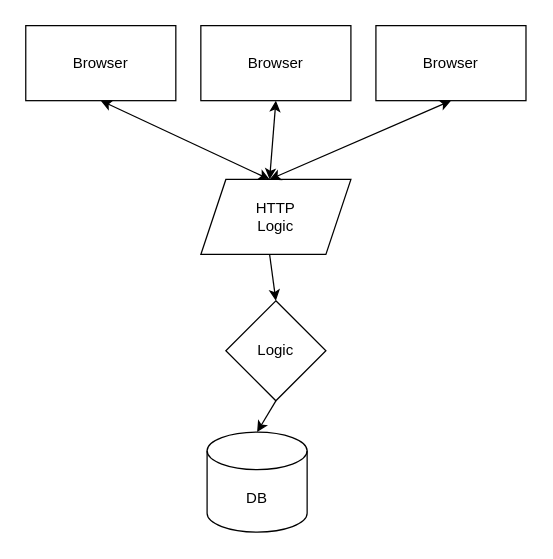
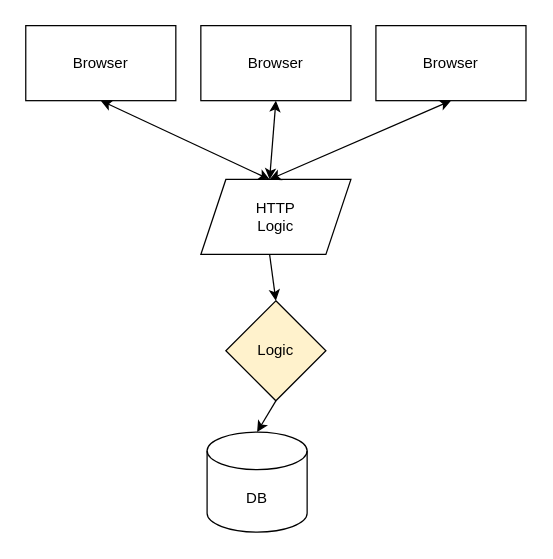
(276, 351) -> (276, 351)
